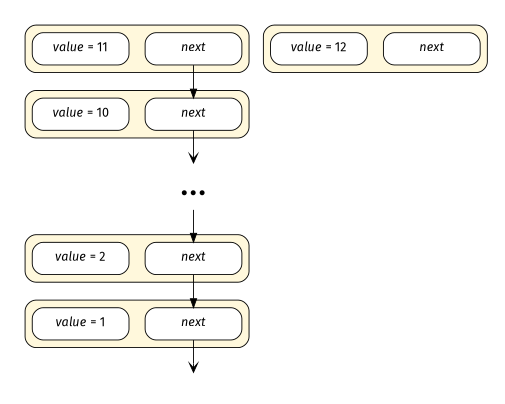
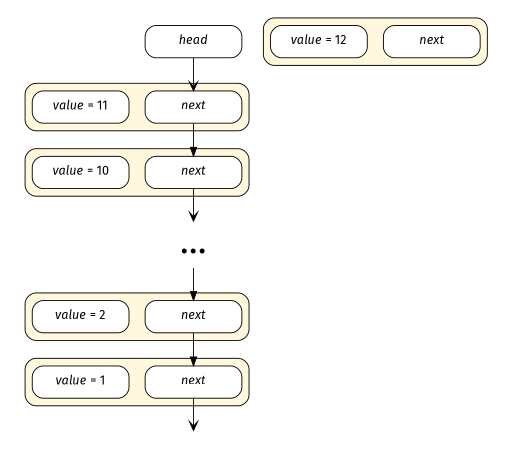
none -> (194, 42)
